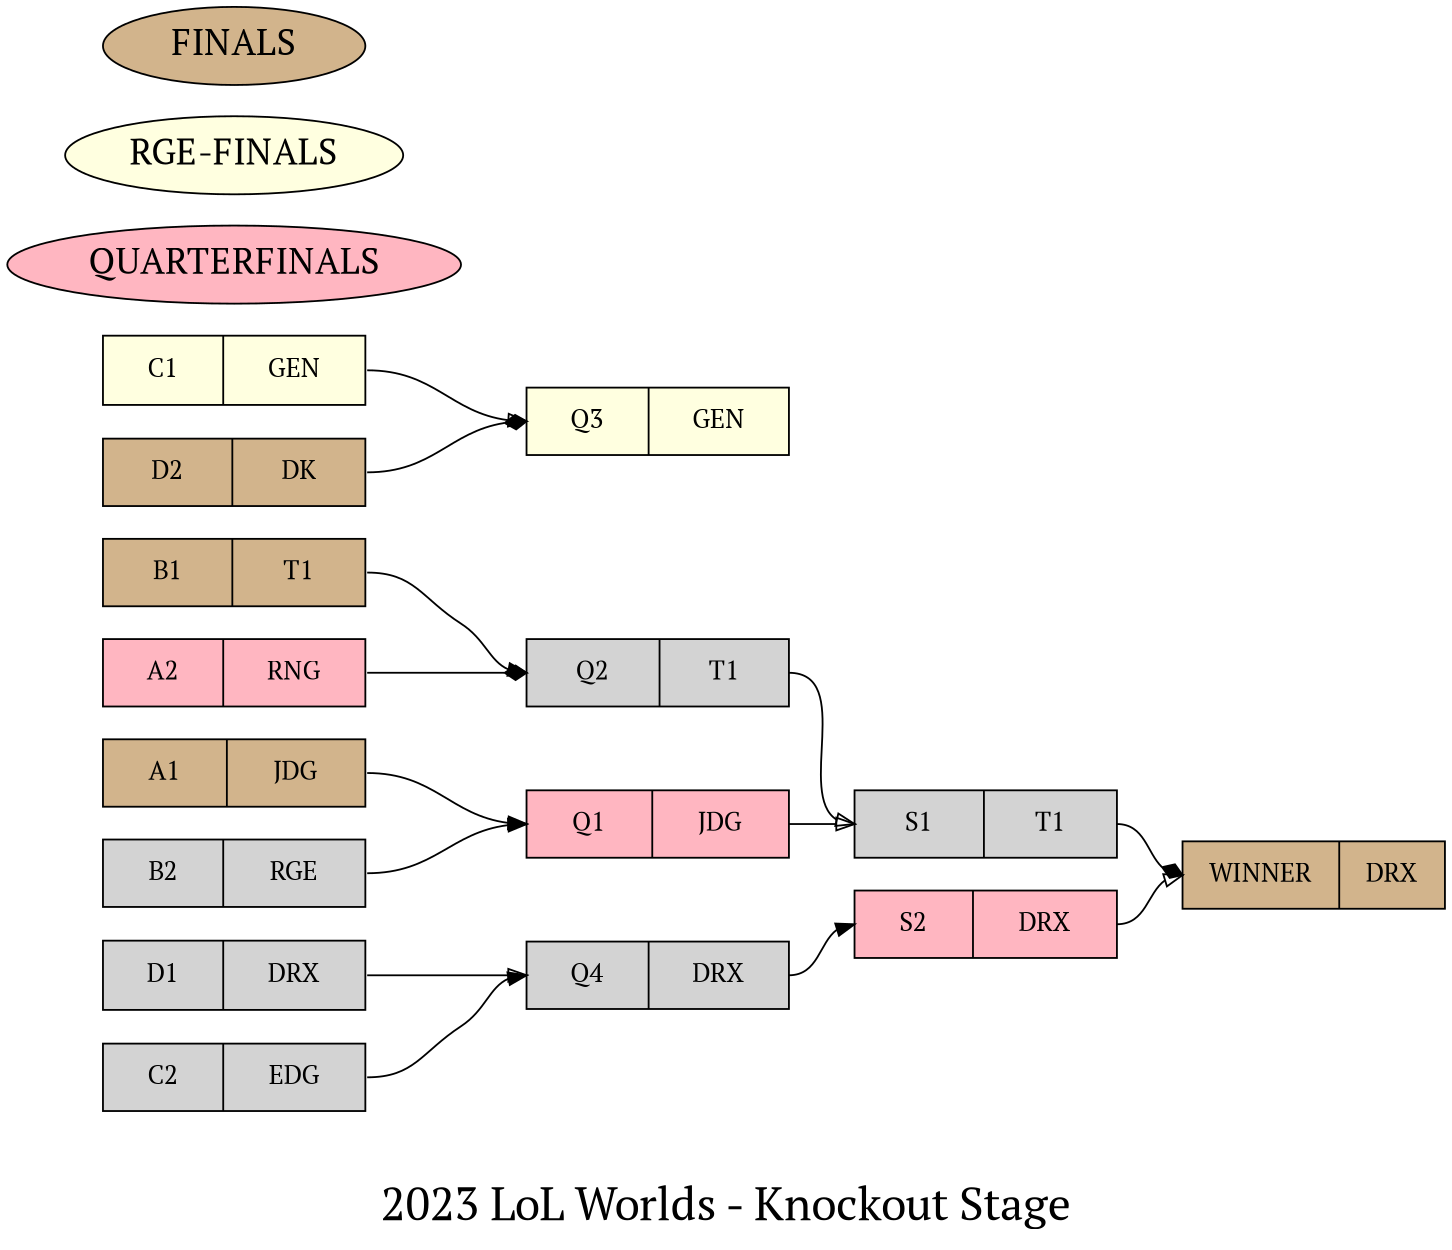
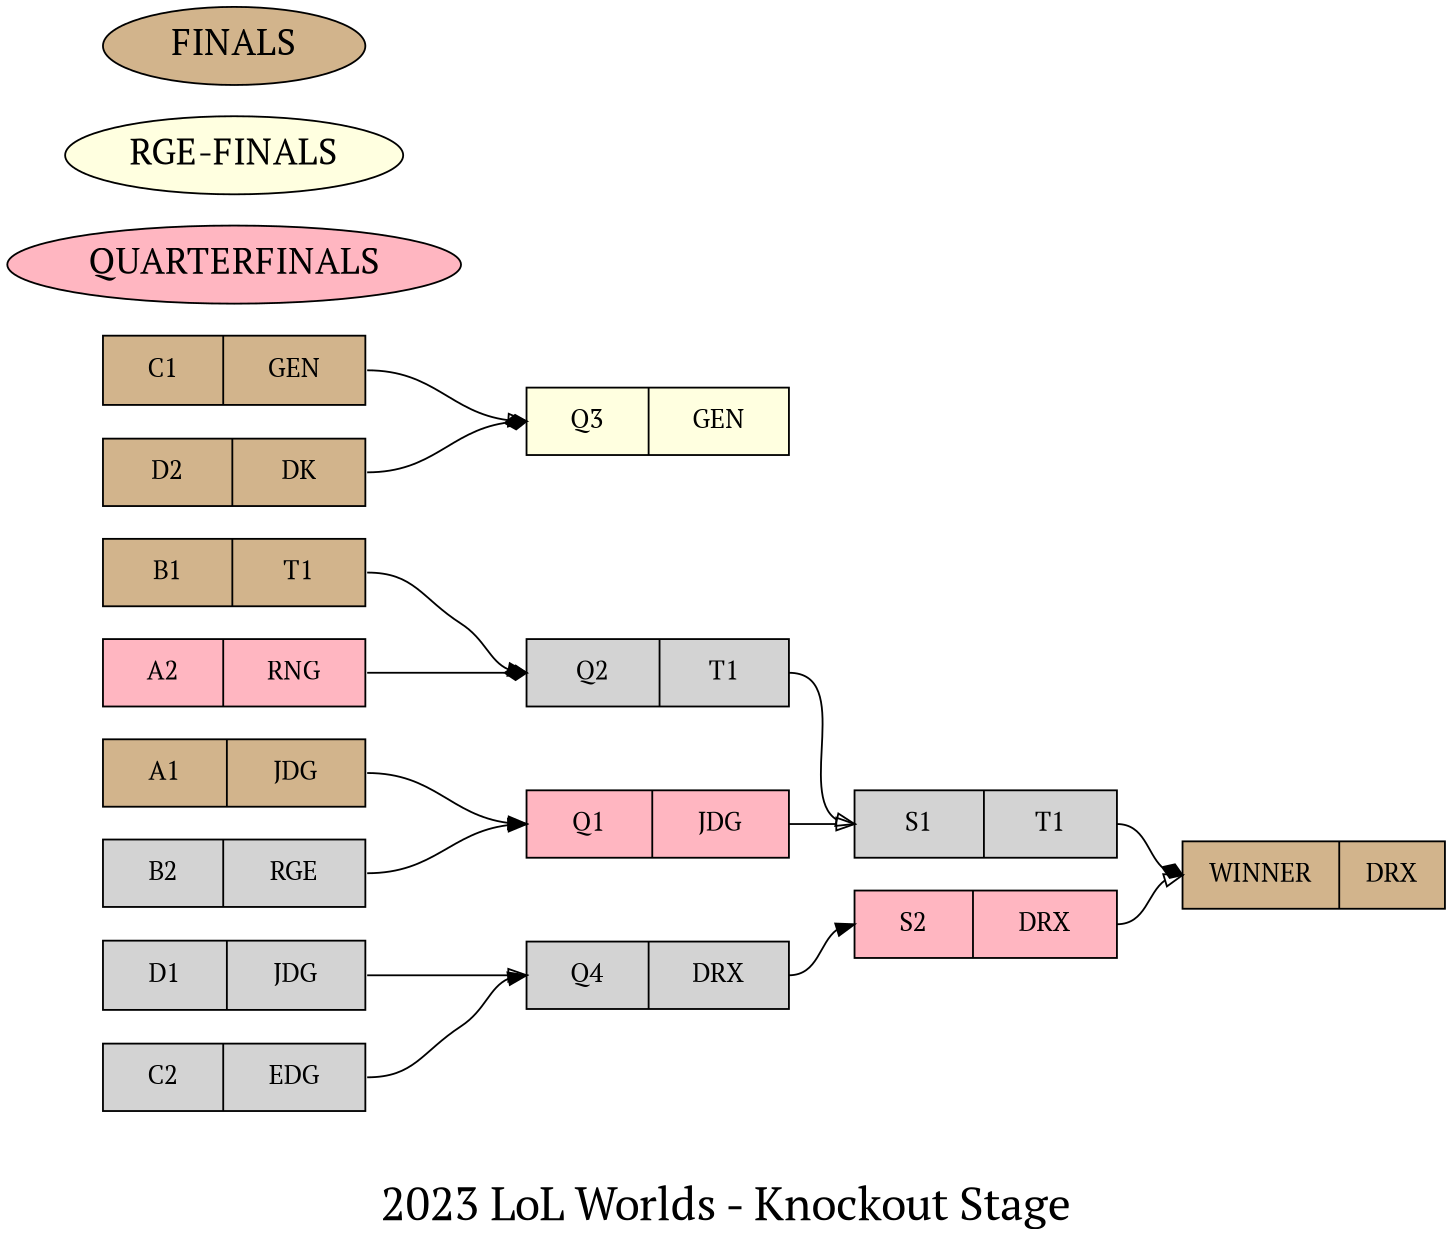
(234, 370) -> (234, 370)
(294, 974) -> (296, 974)
